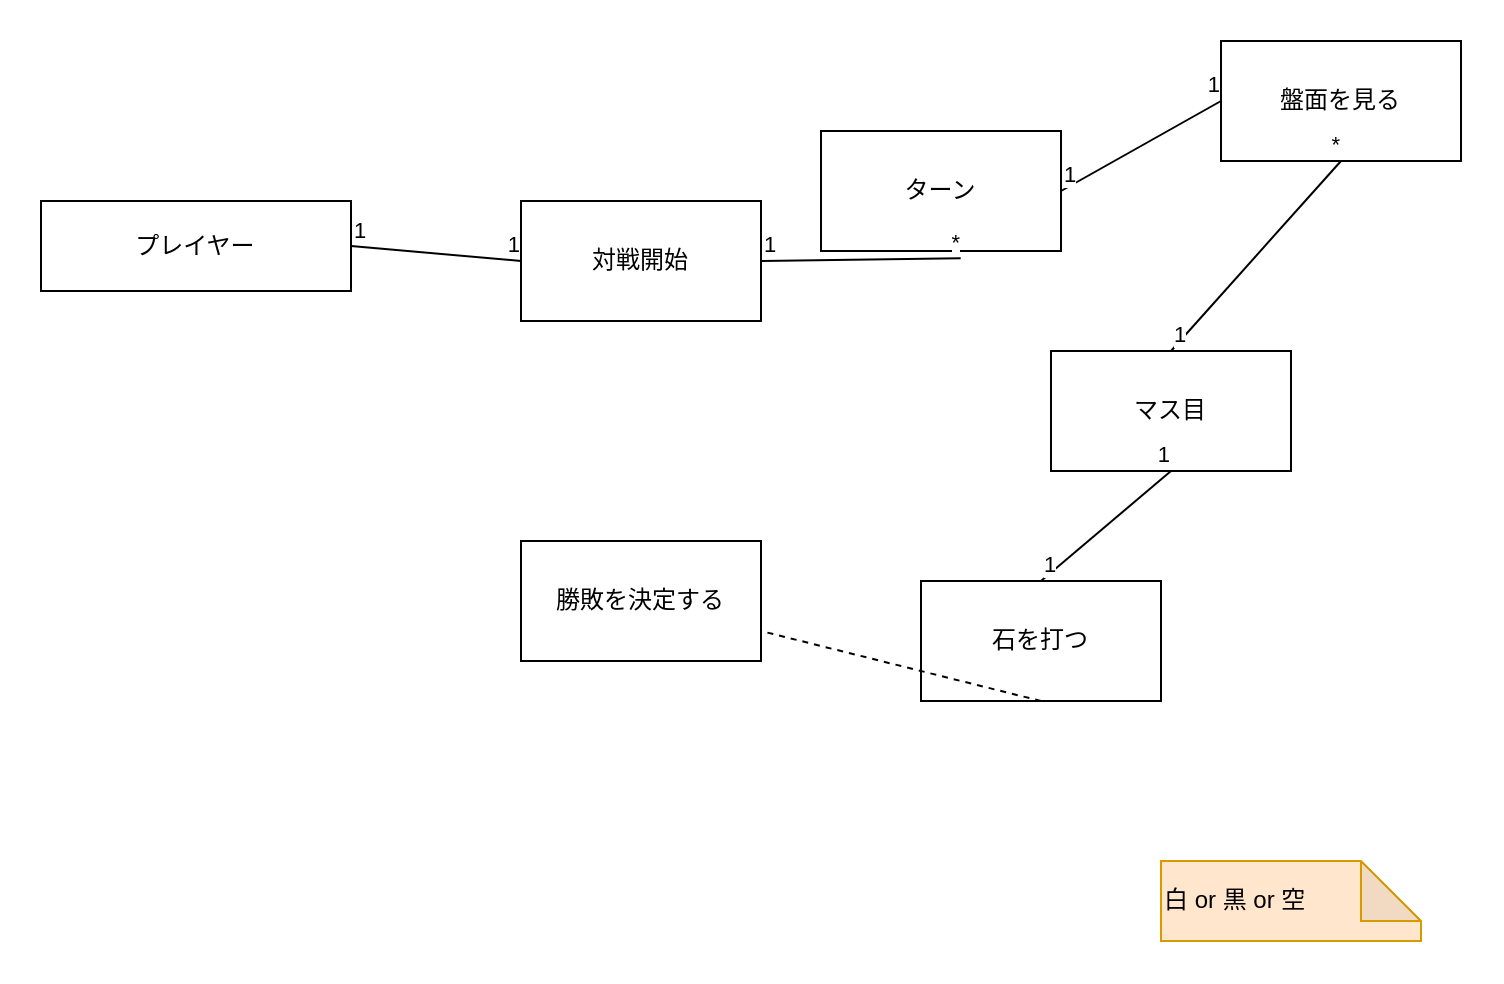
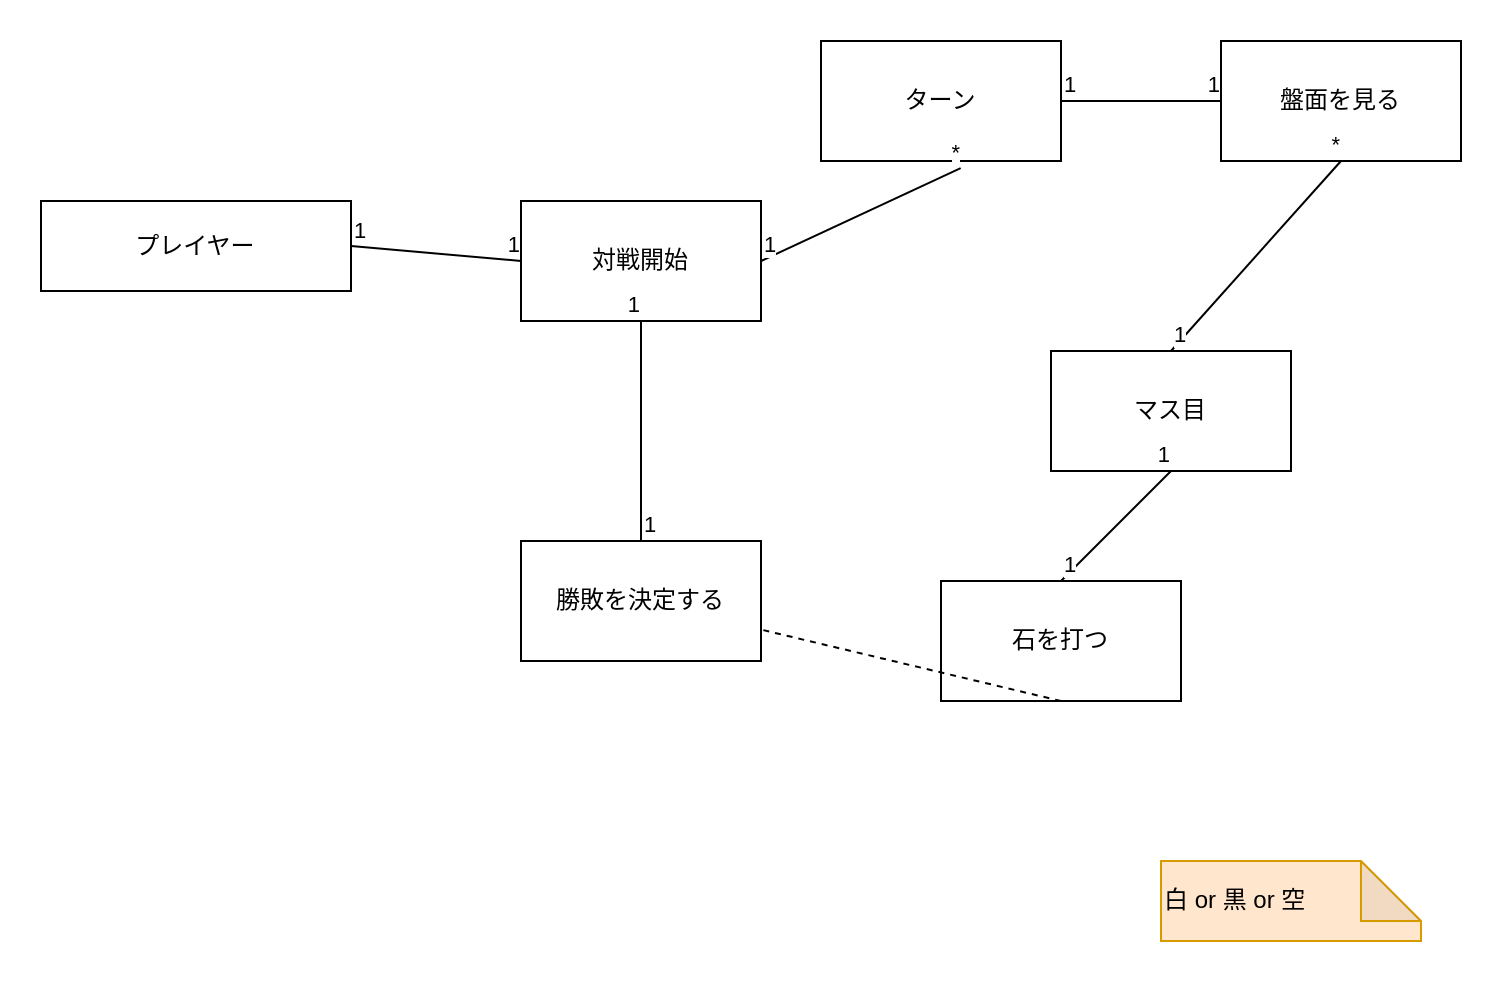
(941, 191) -> (941, 101)
none -> (641, 431)
(1041, 641) -> (1061, 641)
